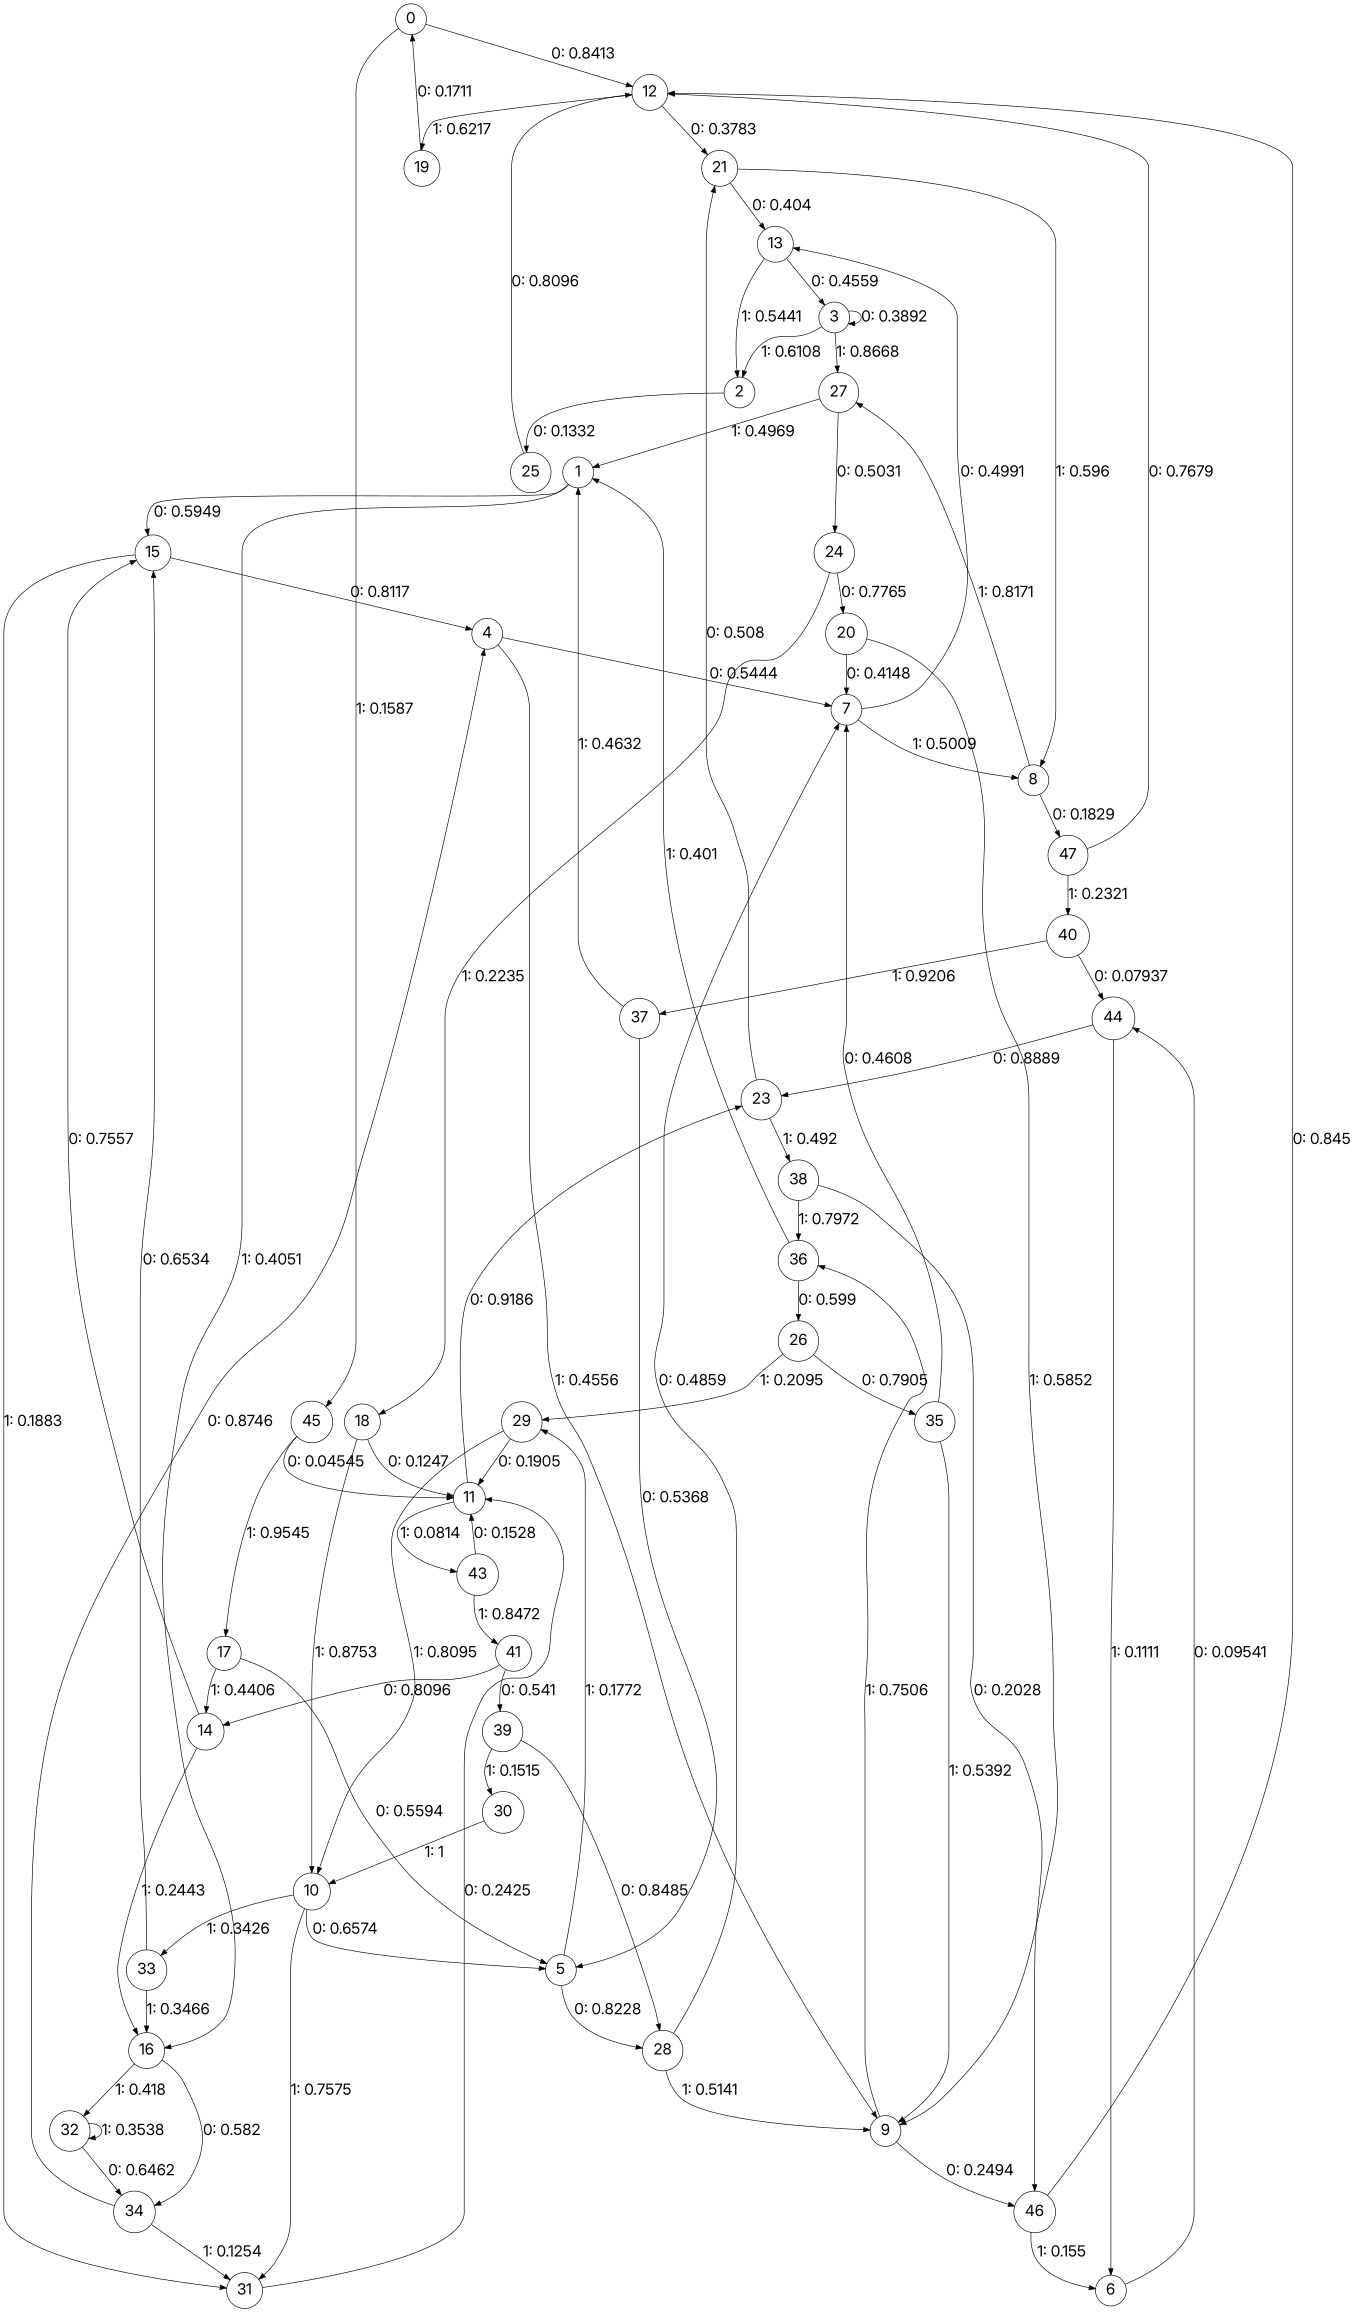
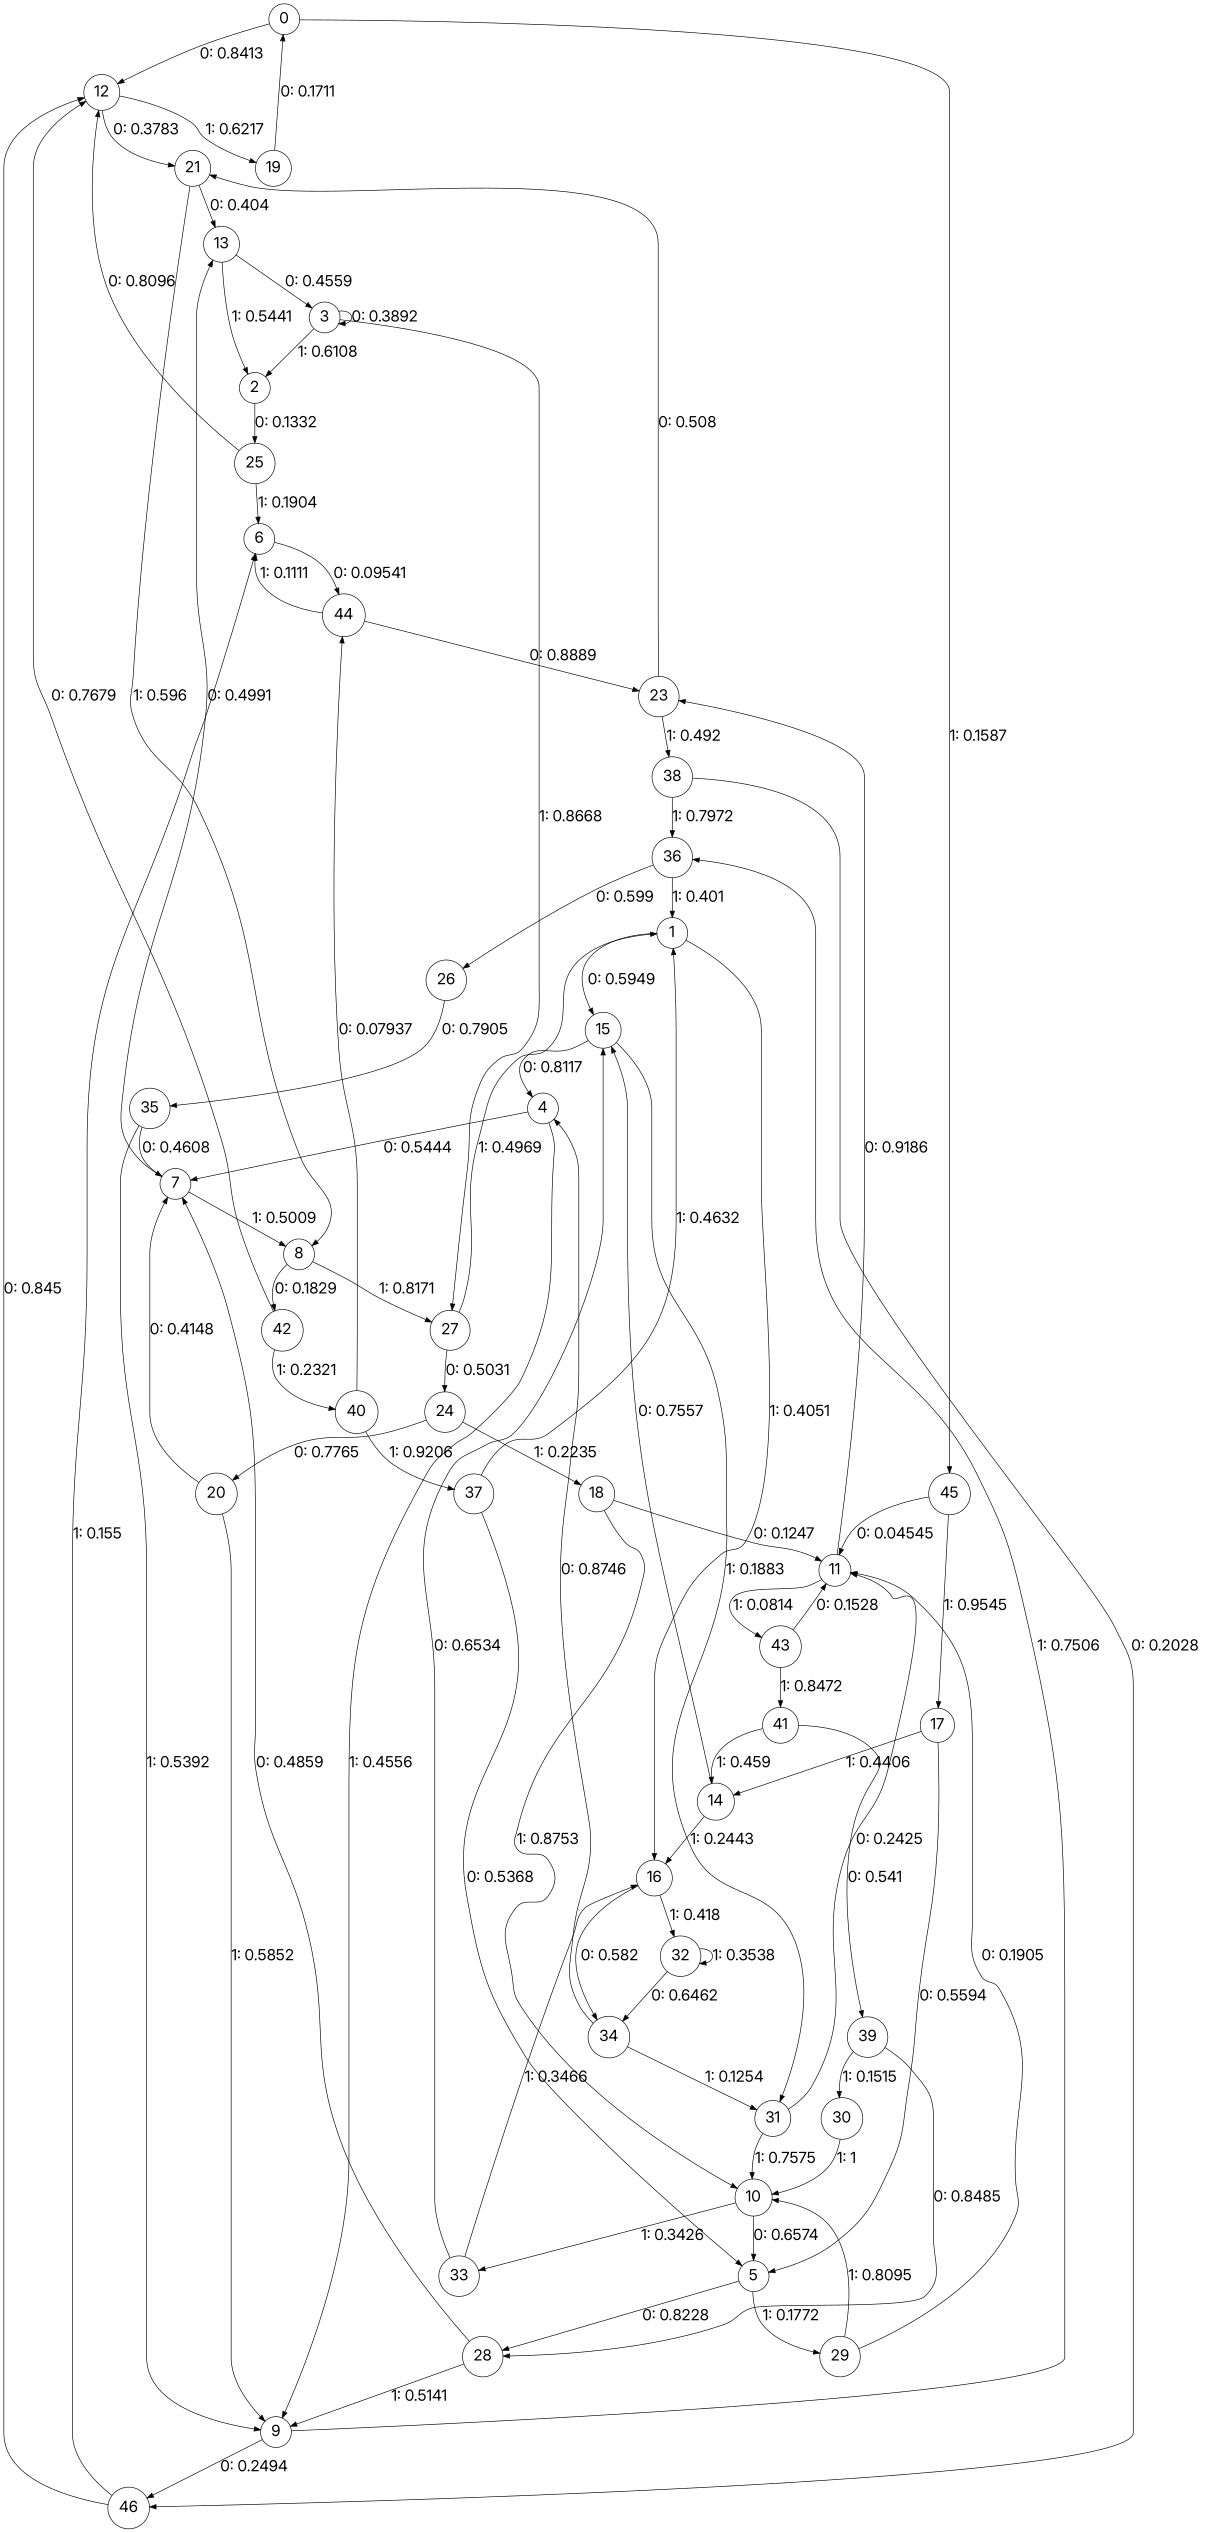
none -> (257, 501)
(1068, 855) -> (282, 1330)
(673, 1406) -> none
(423, 1691) -> (751, 1763)
(291, 2095) -> (755, 2152)
